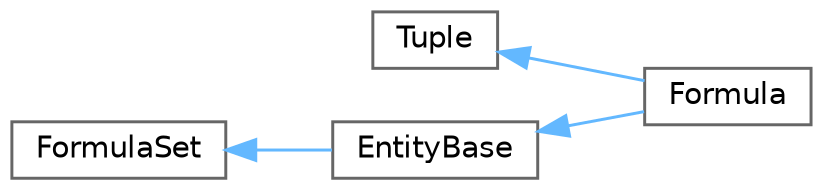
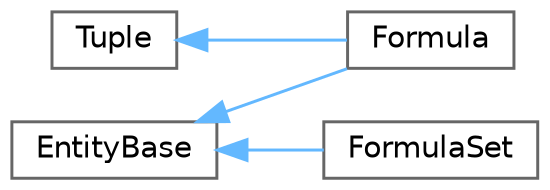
(294, 150) -> (286, 150)
